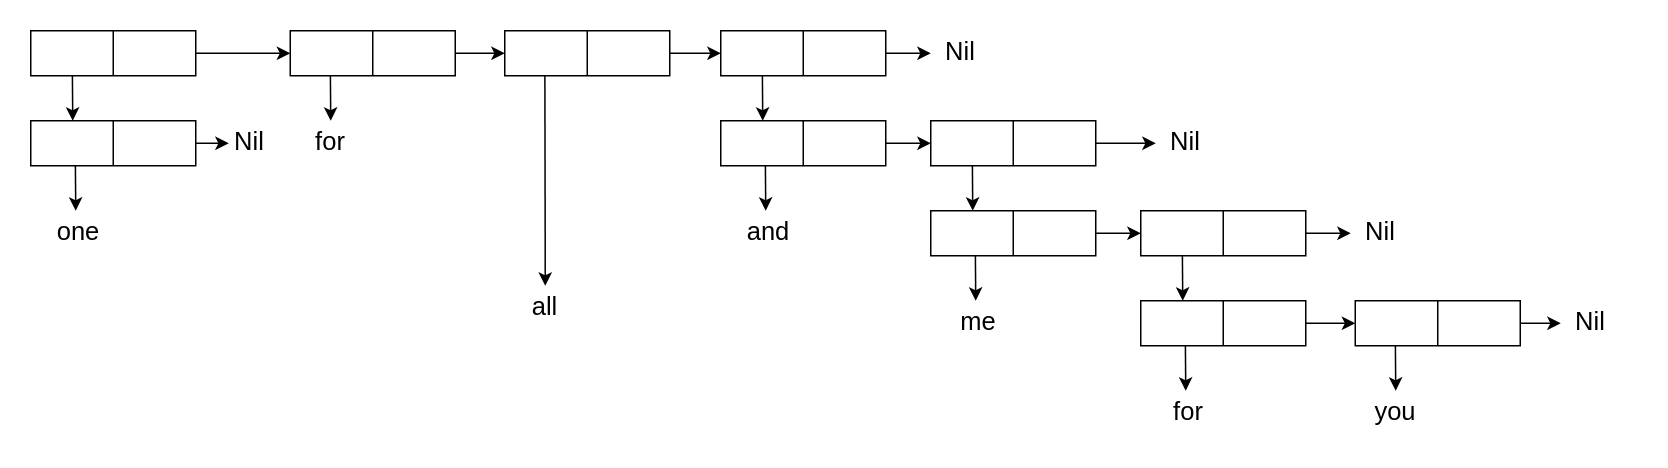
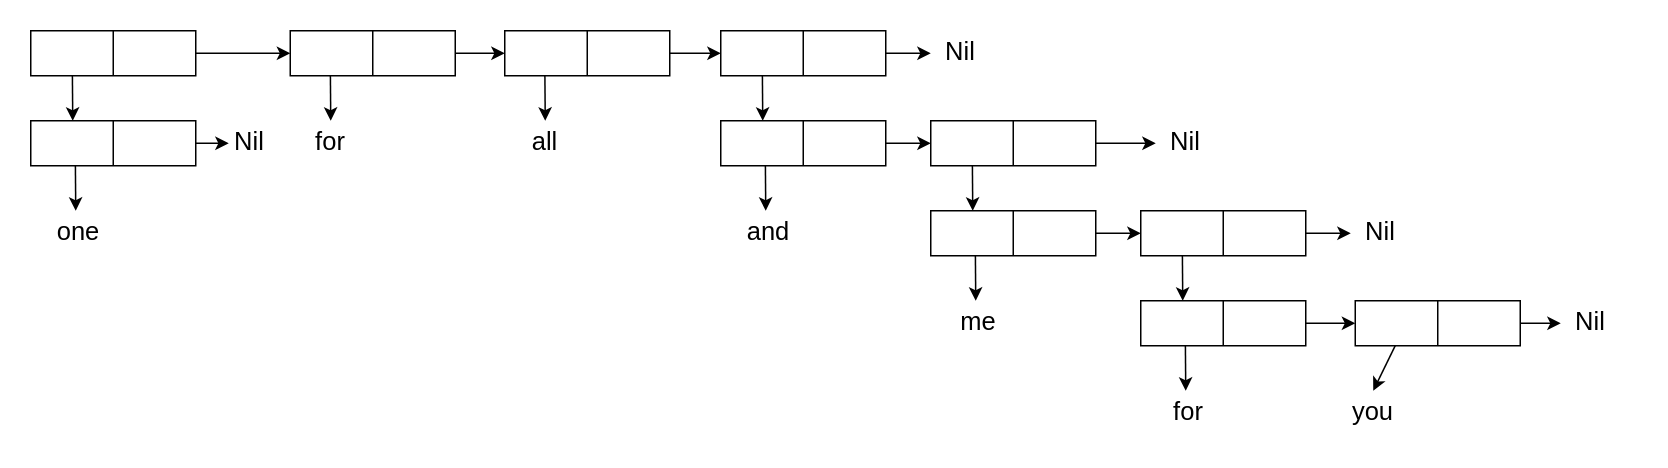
(545, 308) -> (545, 143)
(1396, 413) -> (1373, 413)
